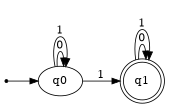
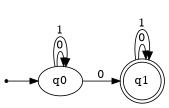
(101, 75) -> (101, 75)
